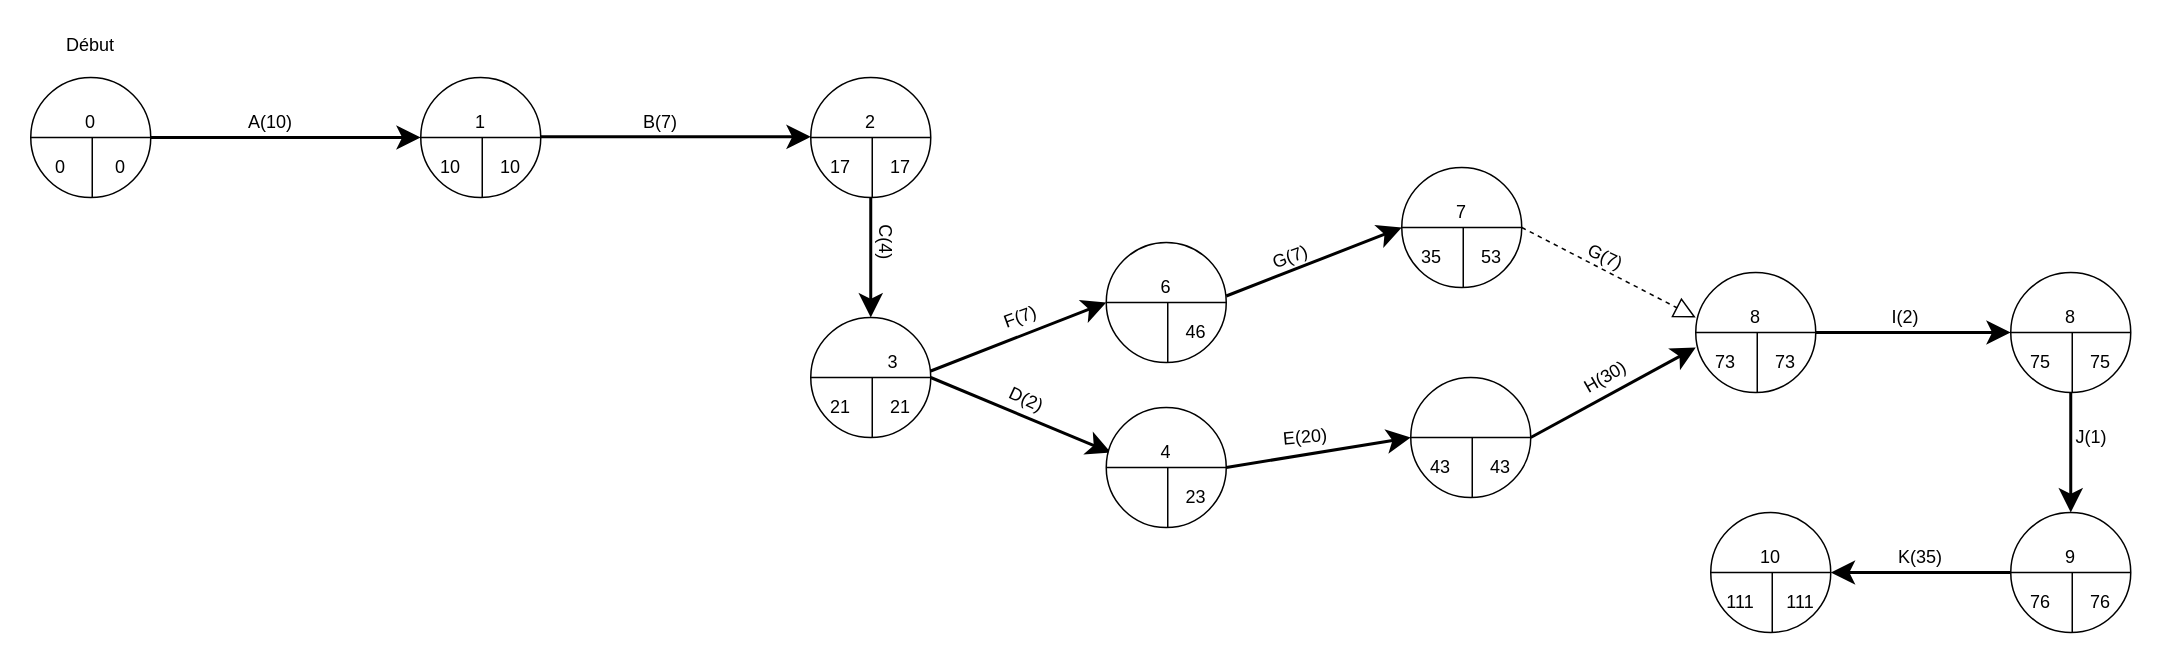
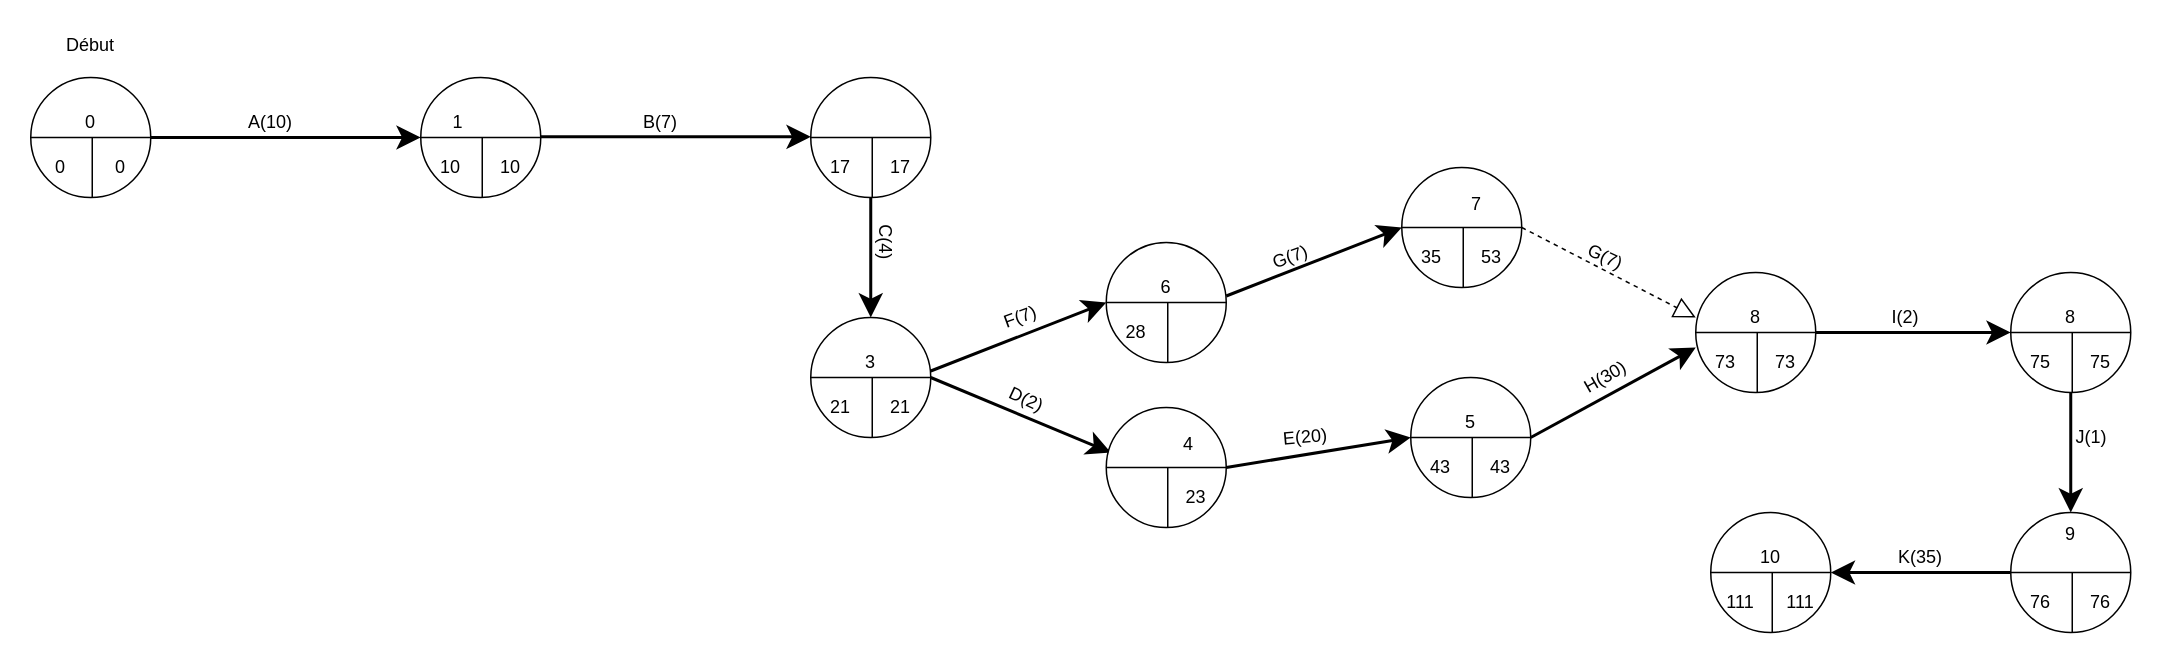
(481, 122) -> (458, 122)
(871, 122) -> none
(1462, 212) -> (1477, 205)
none -> (1136, 332)
(1196, 332) -> none
(893, 362) -> (871, 362)
none -> (1471, 422)
(1166, 452) -> (1189, 445)
(2071, 557) -> (2071, 535)
